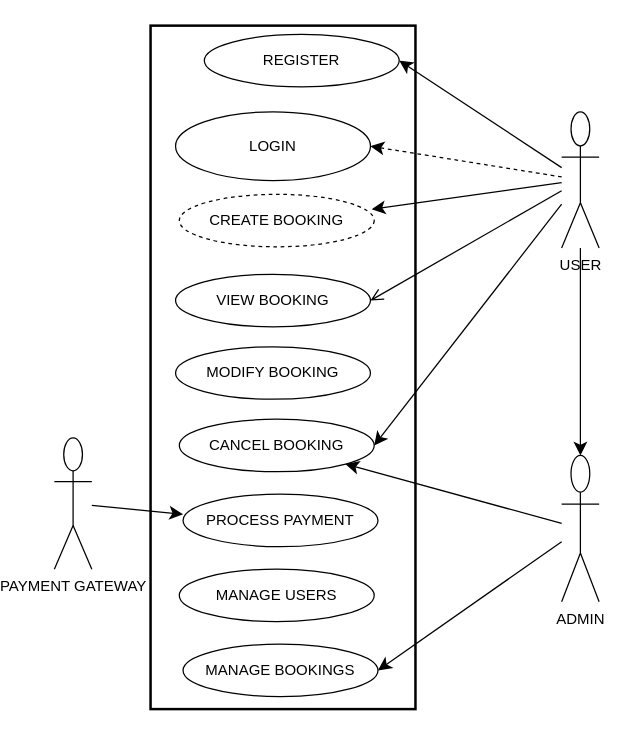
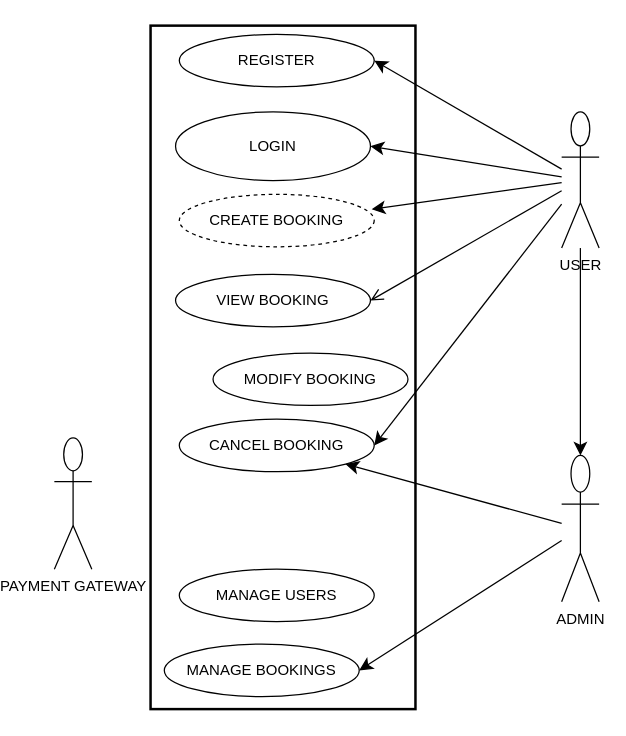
(302, 61) -> (277, 61)
(488, 165) -> (488, 165)
(273, 373) -> (311, 379)
(133, 510) -> none
(281, 521) -> none
(281, 671) -> (262, 671)
